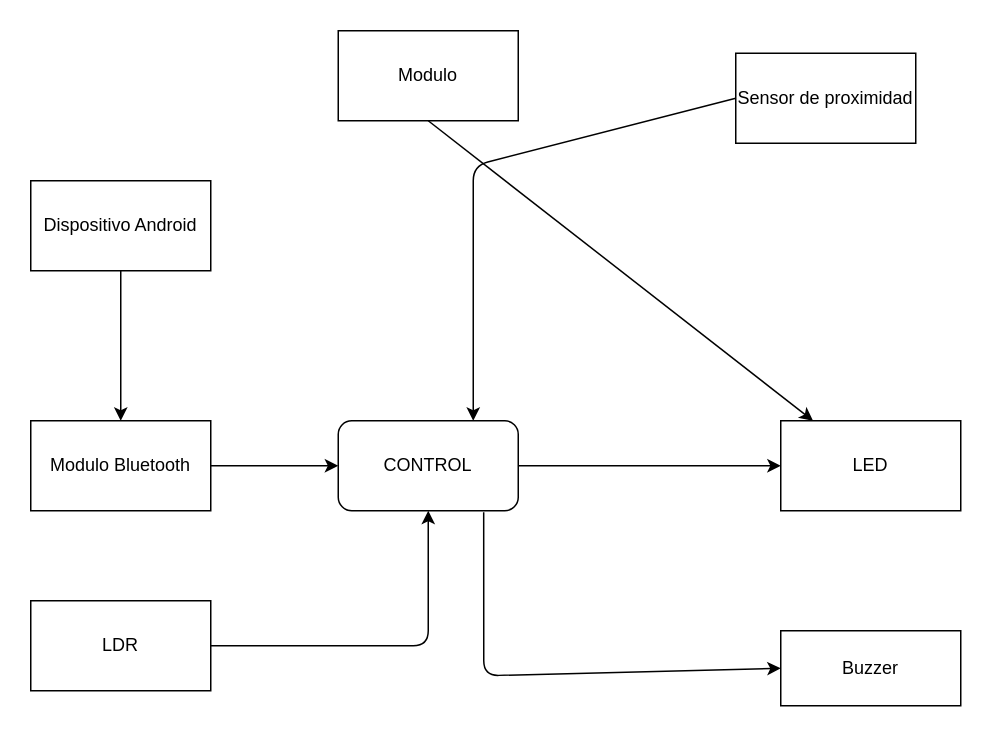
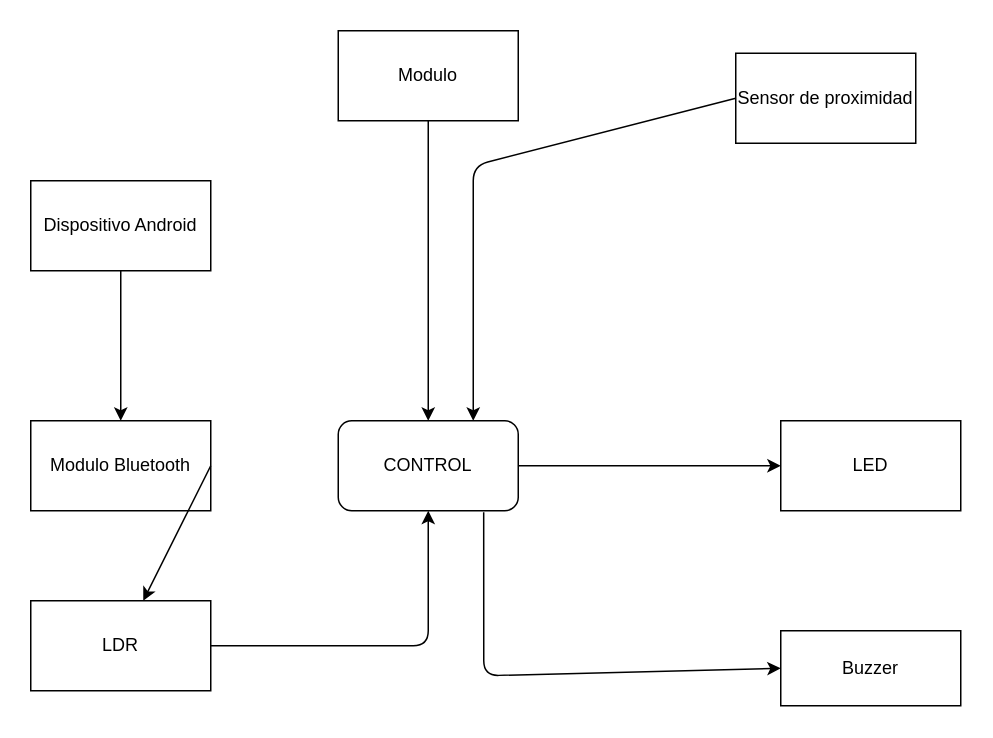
(617, 268) -> (428, 266)
(269, 466) -> (179, 529)
